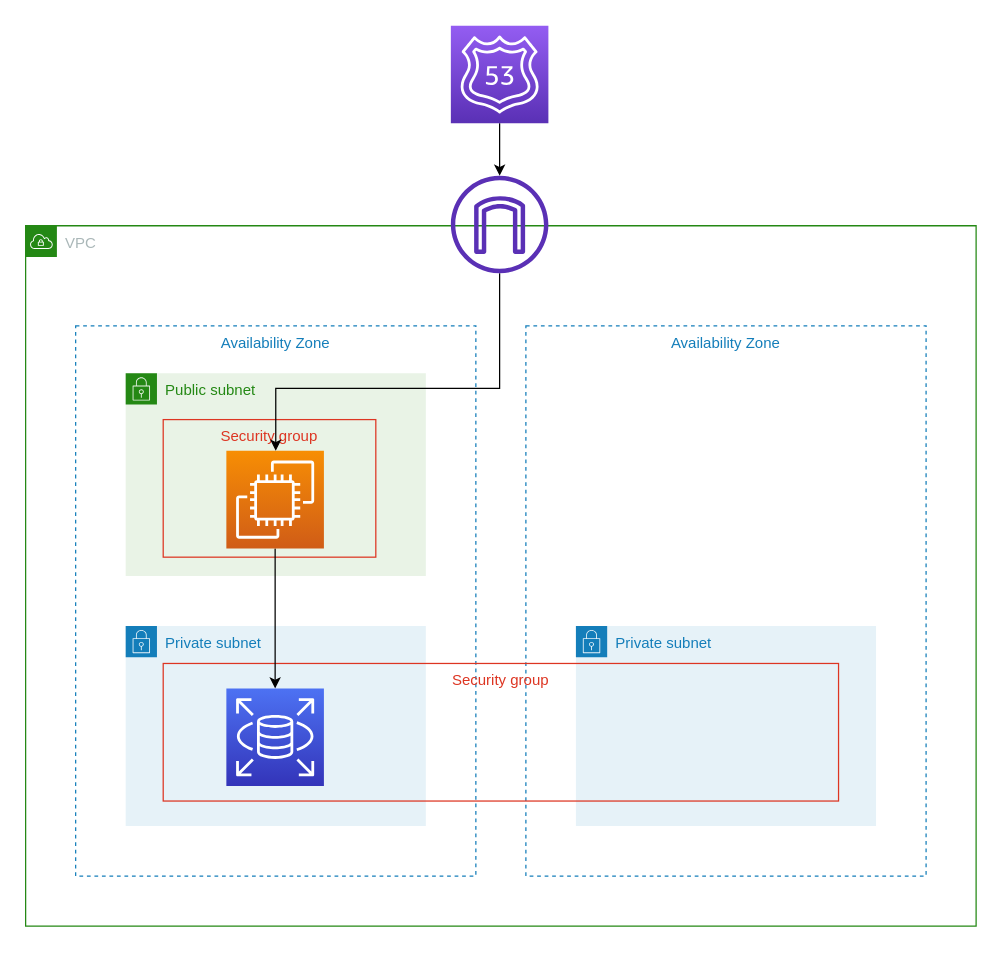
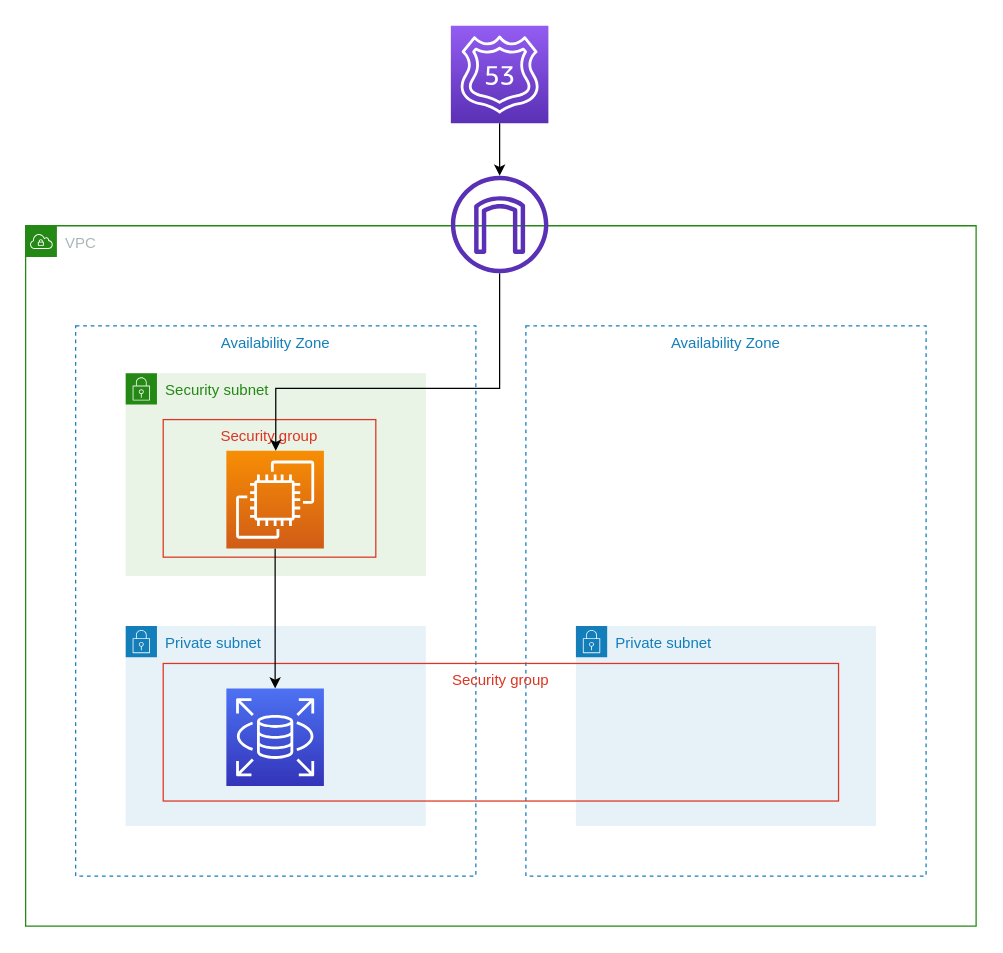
(214, 391) -> (225, 391)
